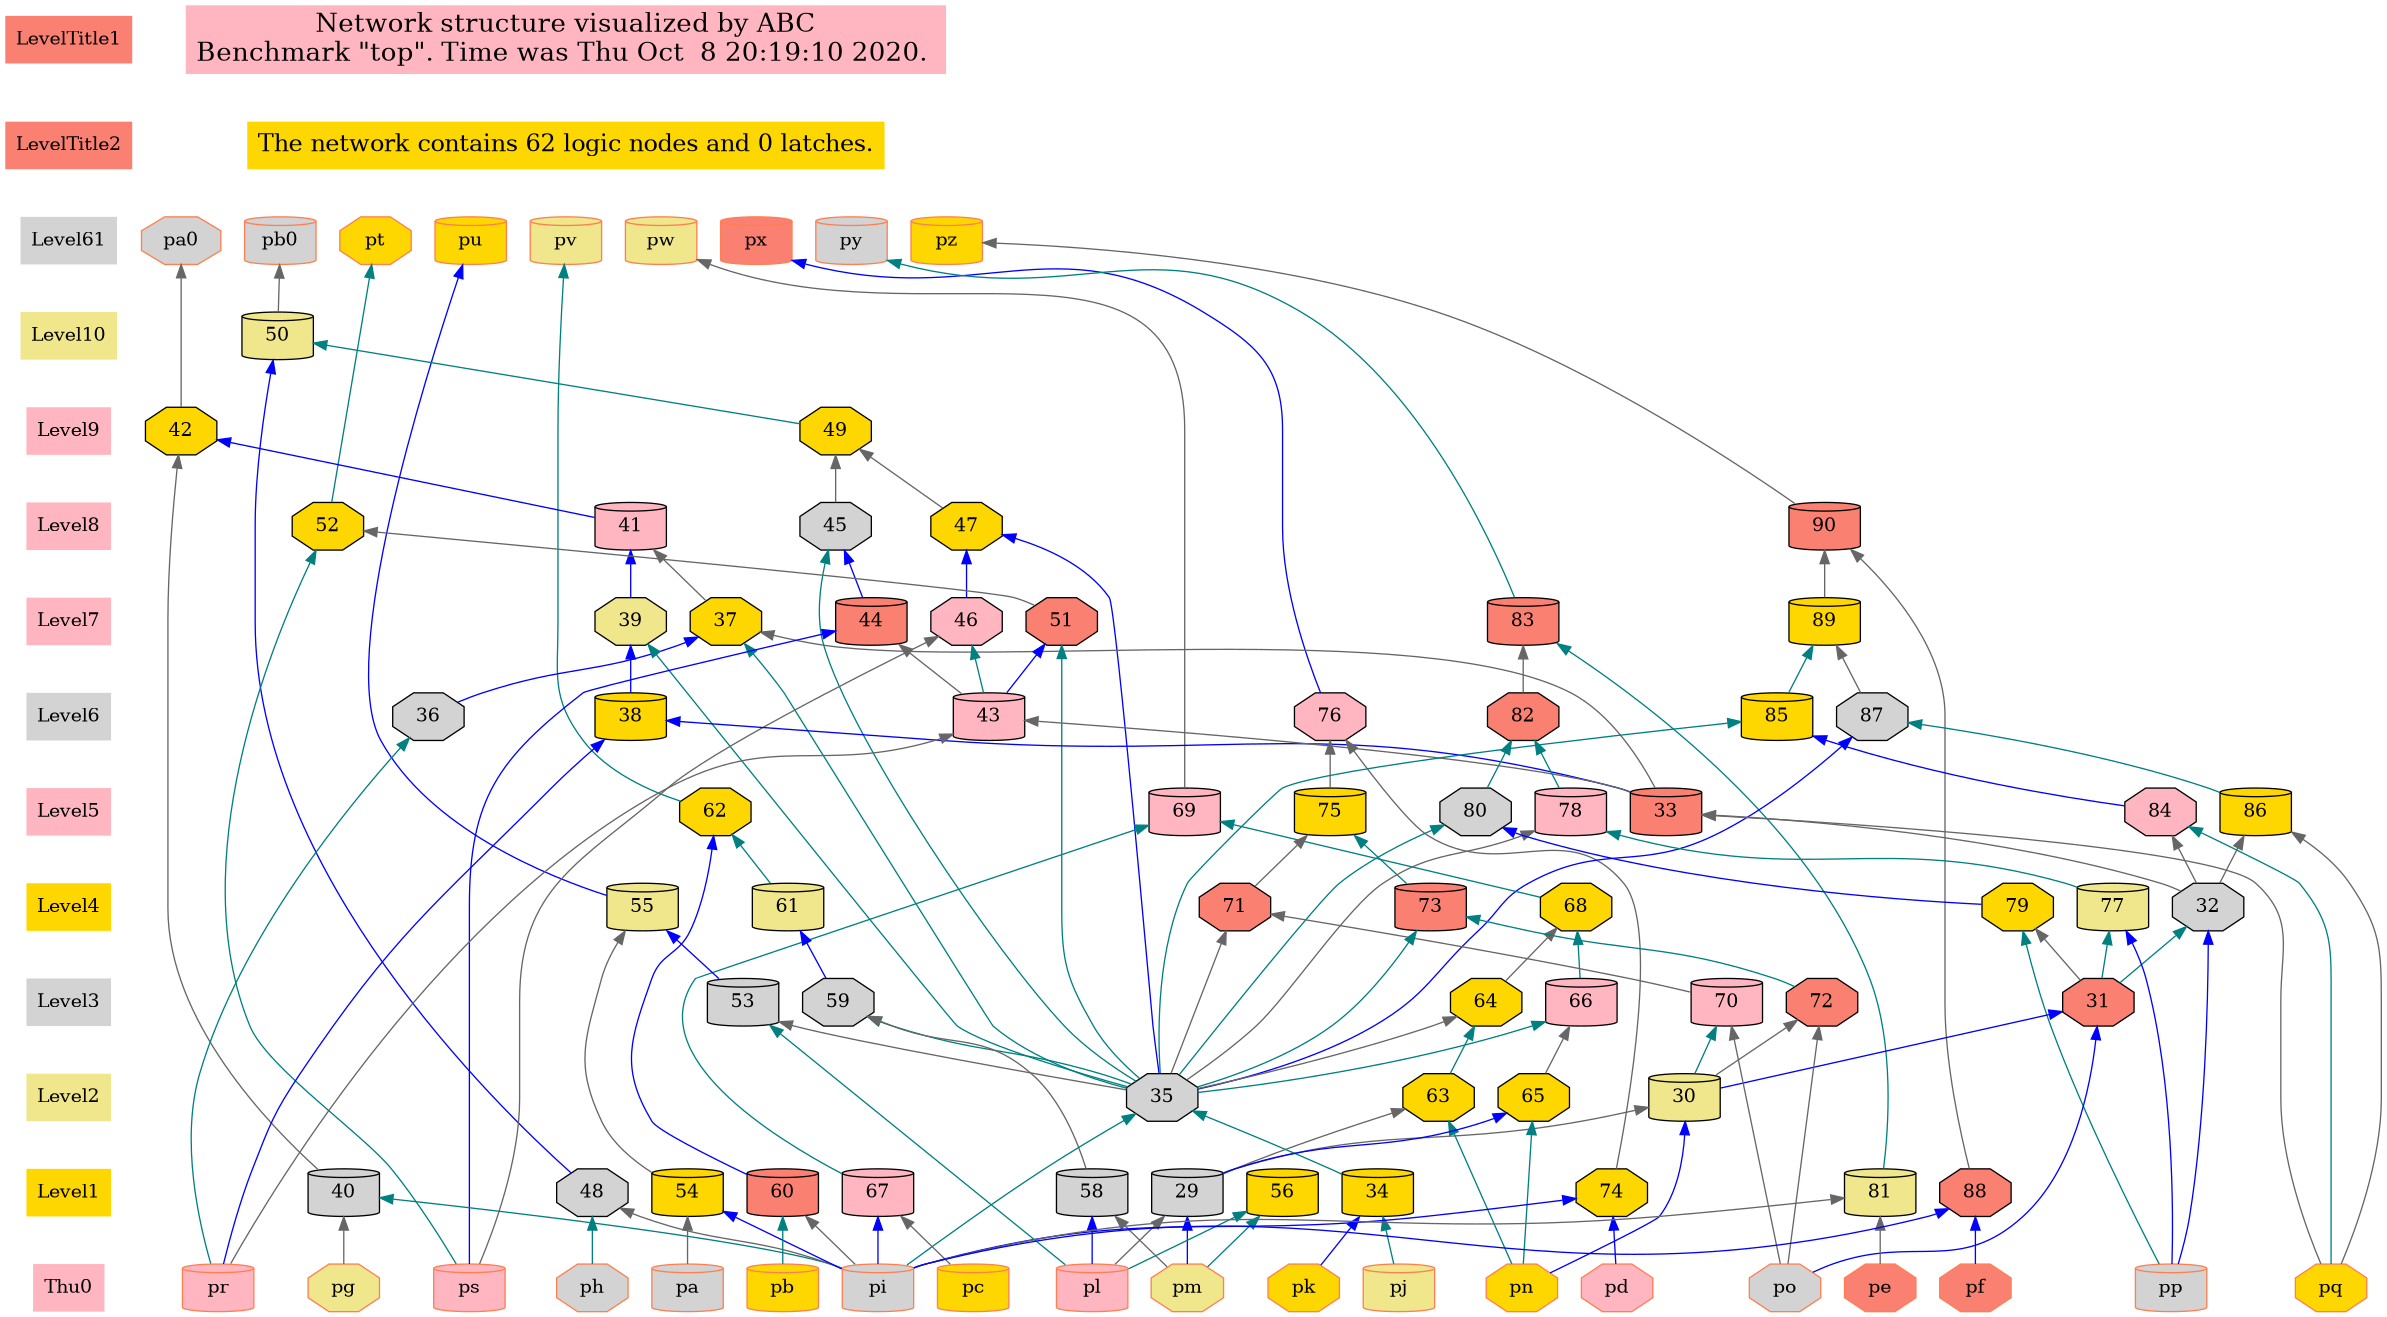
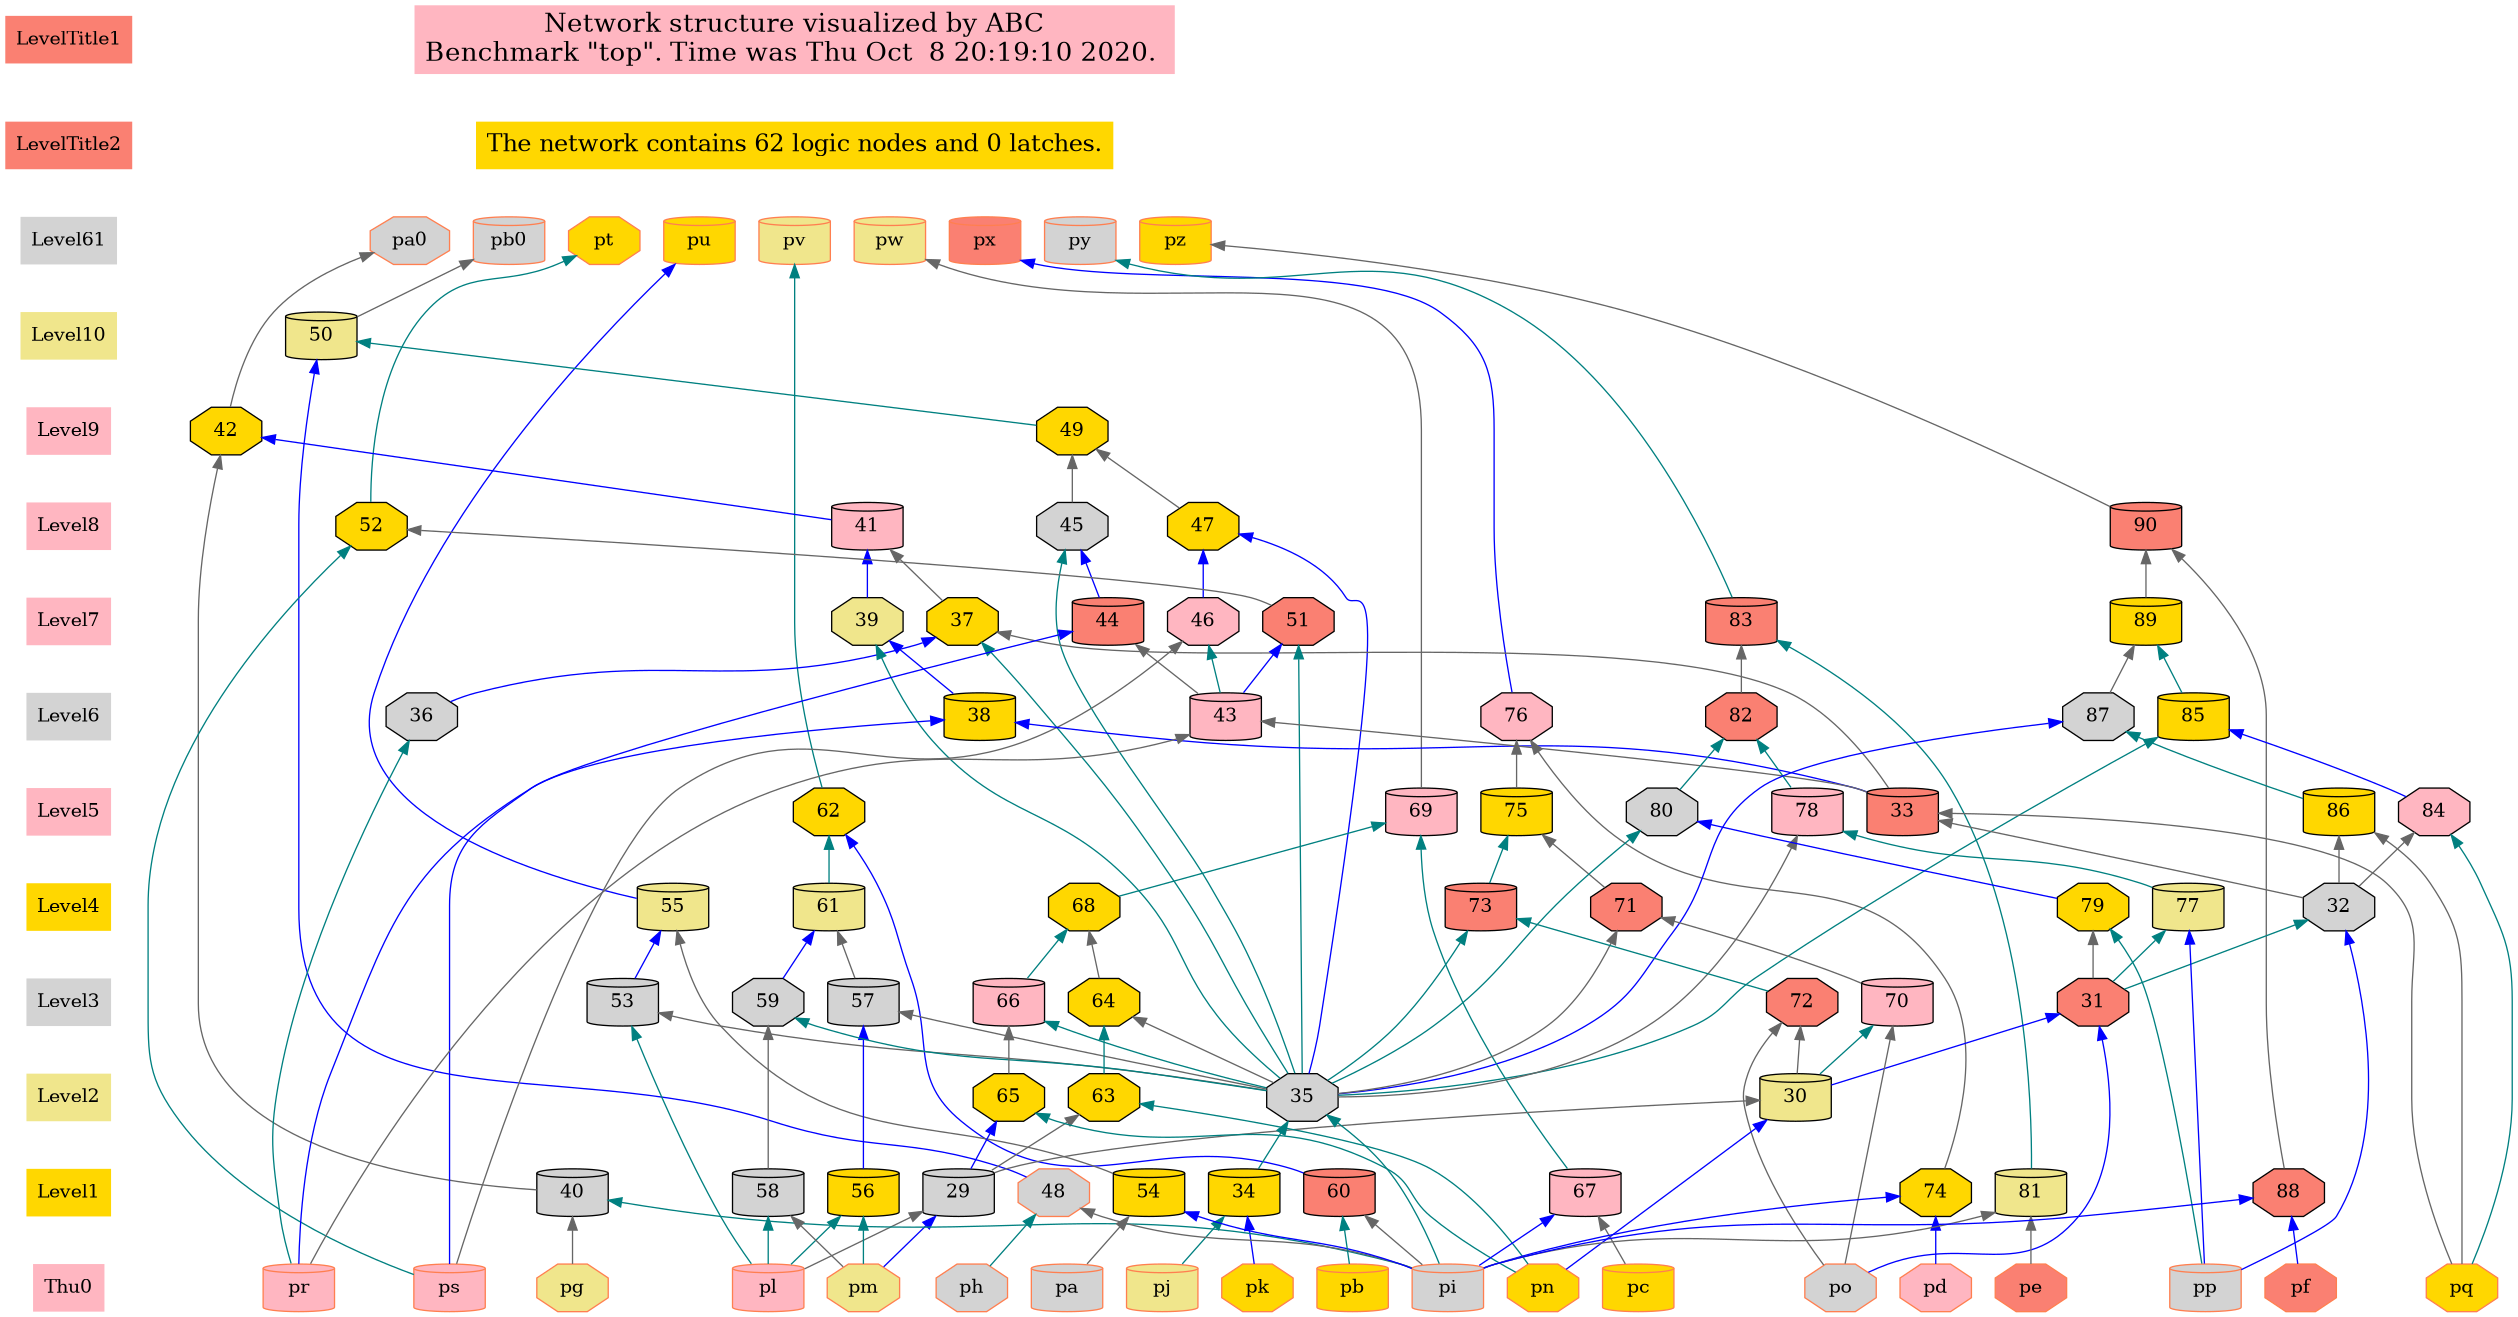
none -> (863, 1002)
(592, 1193) -> (1054, 1193)
(1092, 1247) -> (768, 1247)
